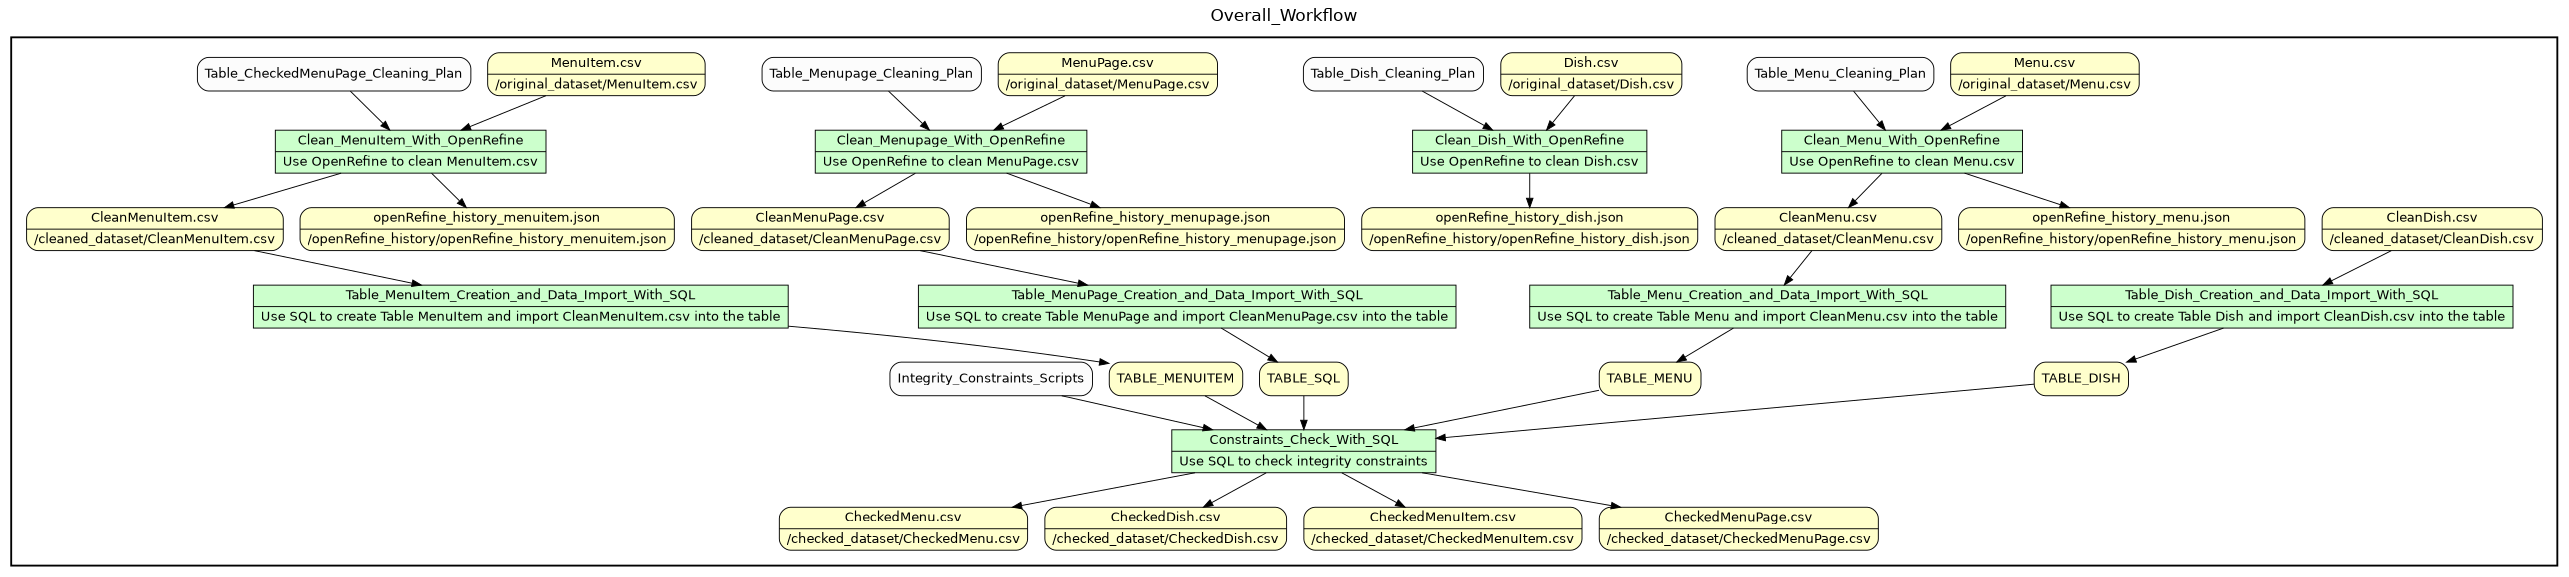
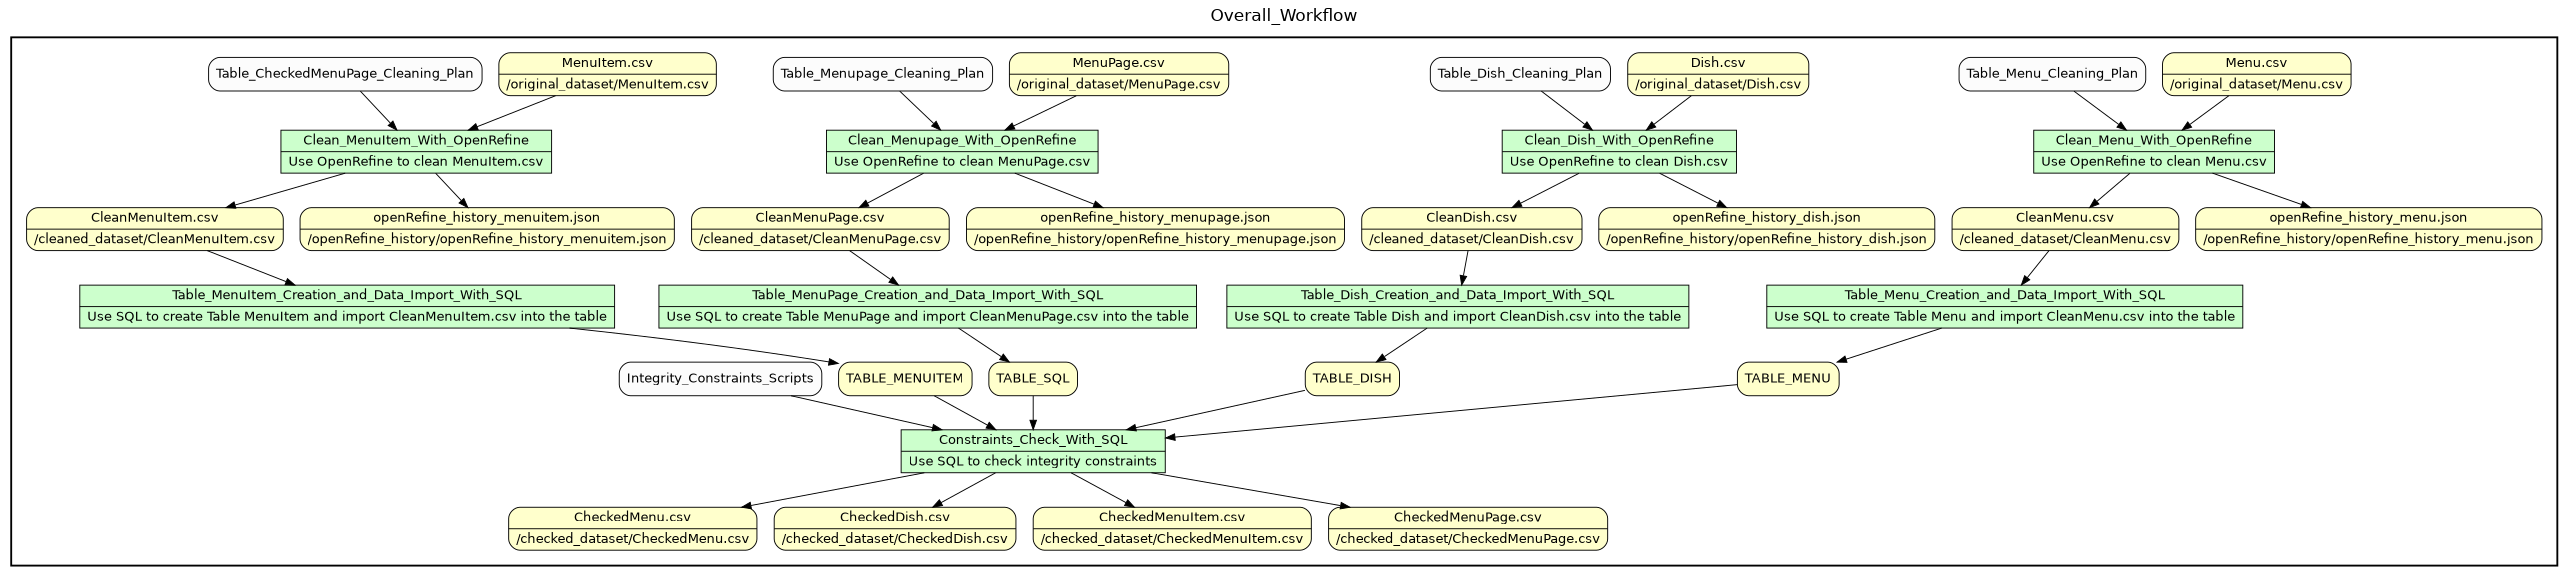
none -> (1550, 188)
